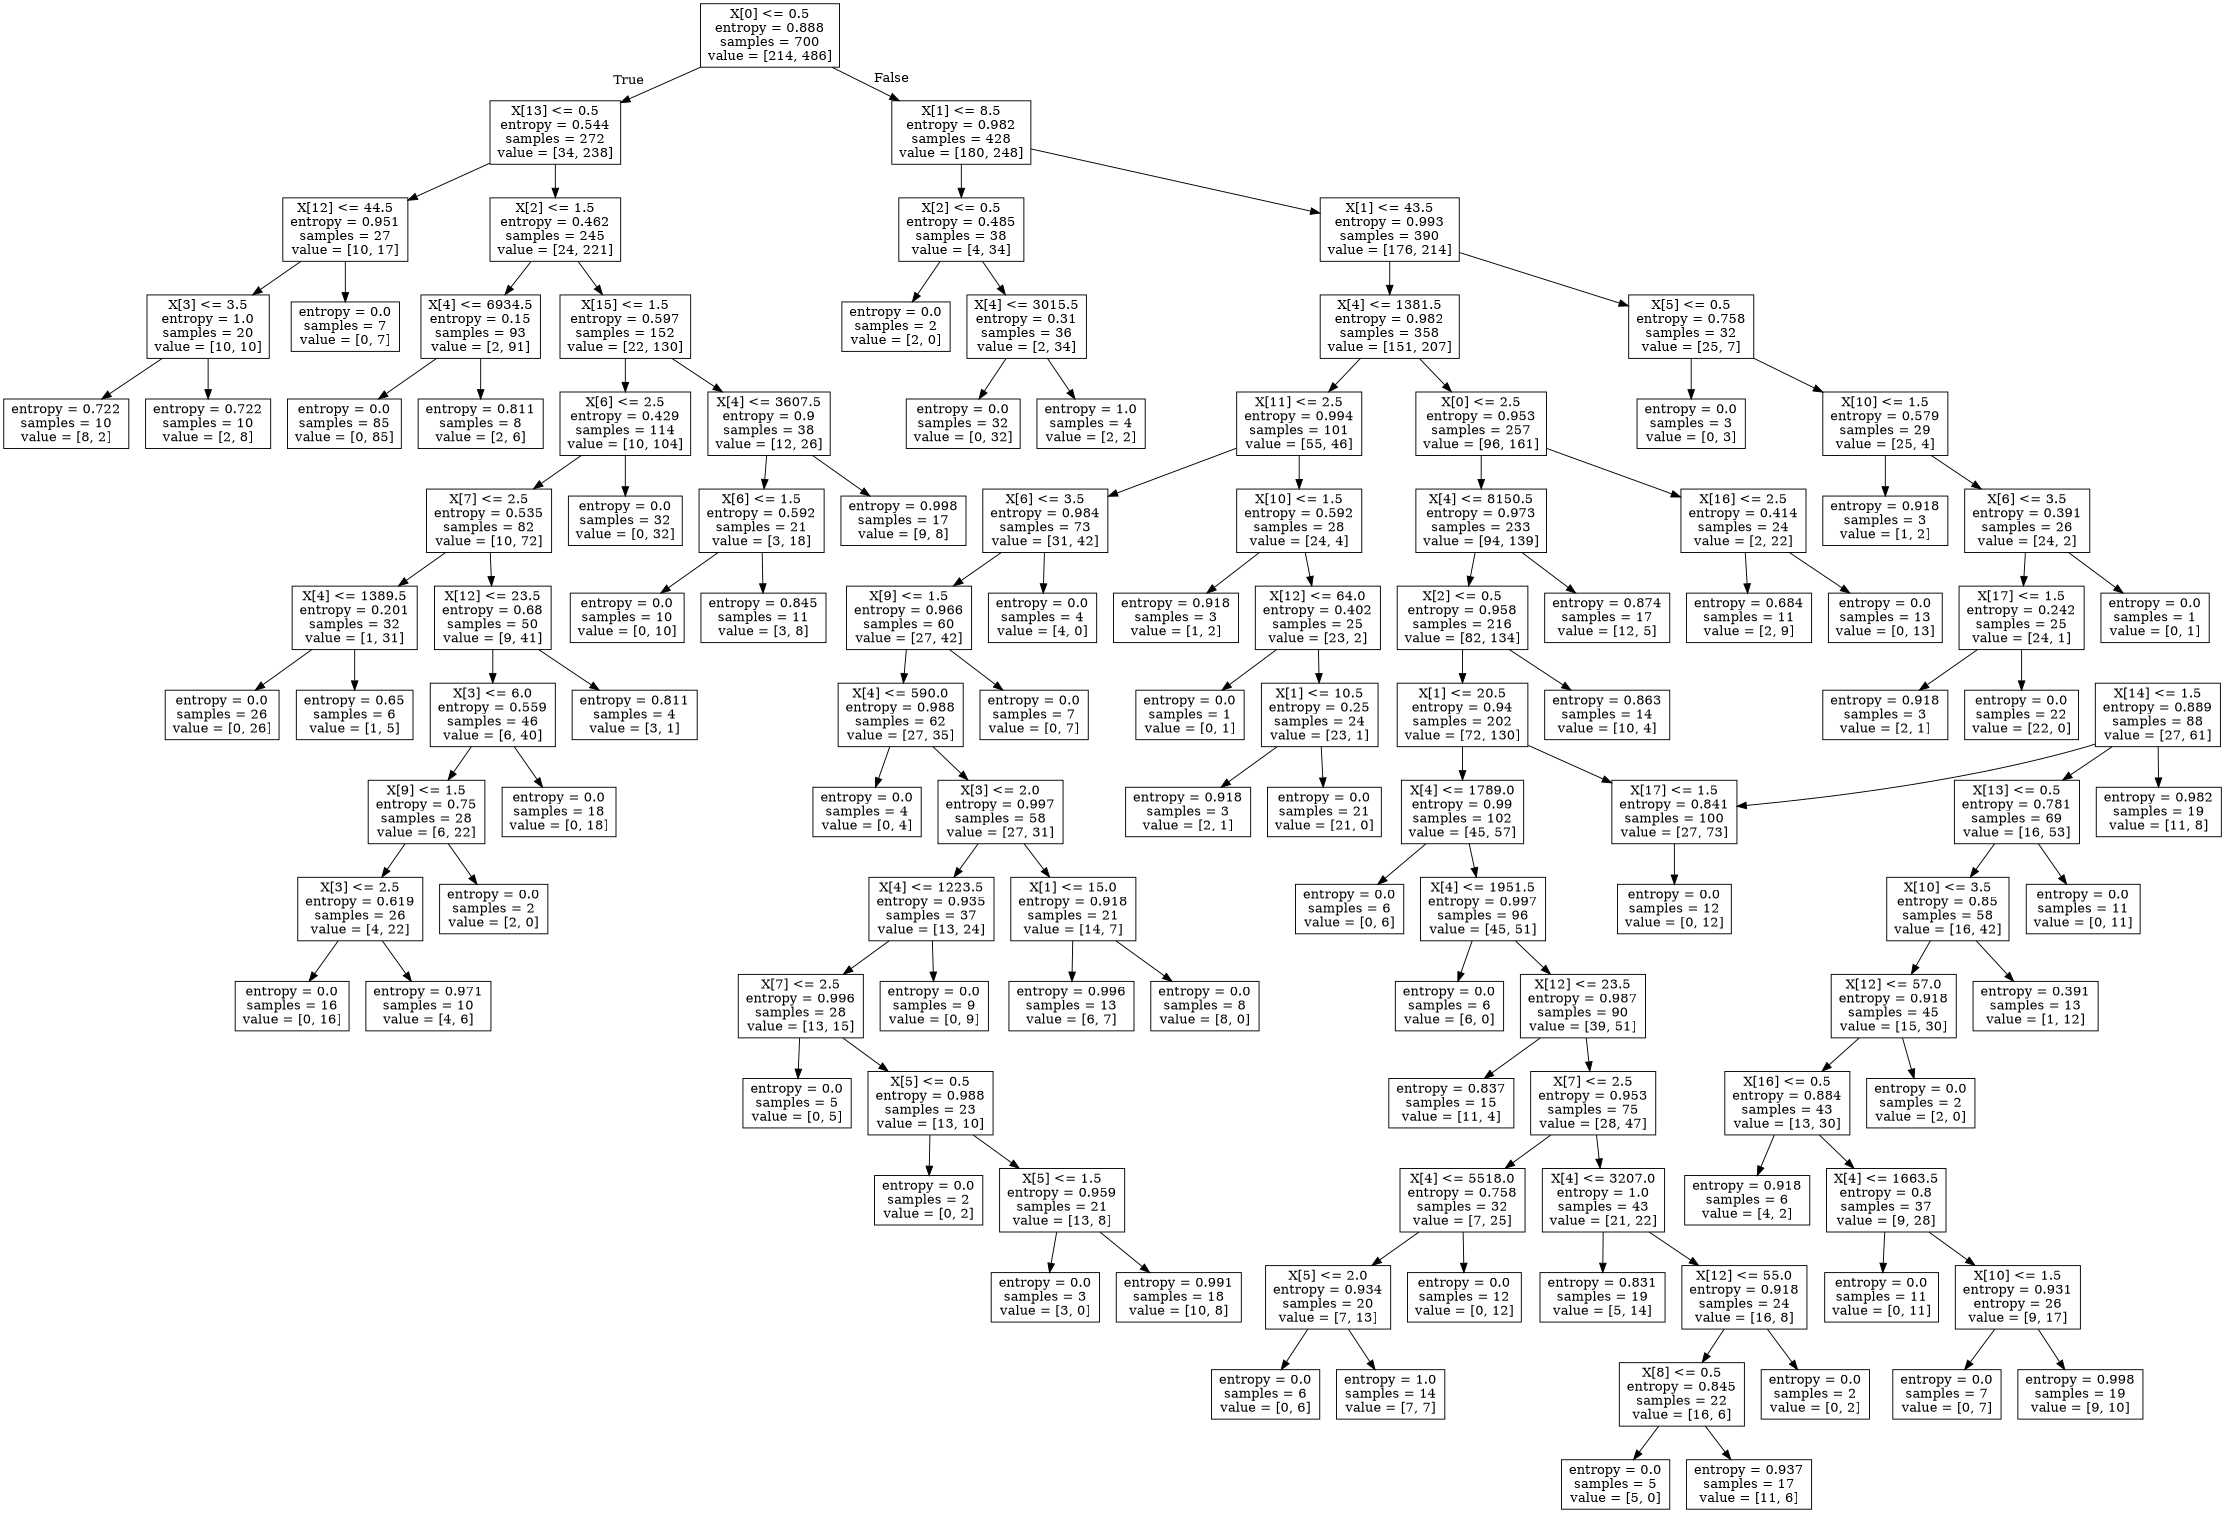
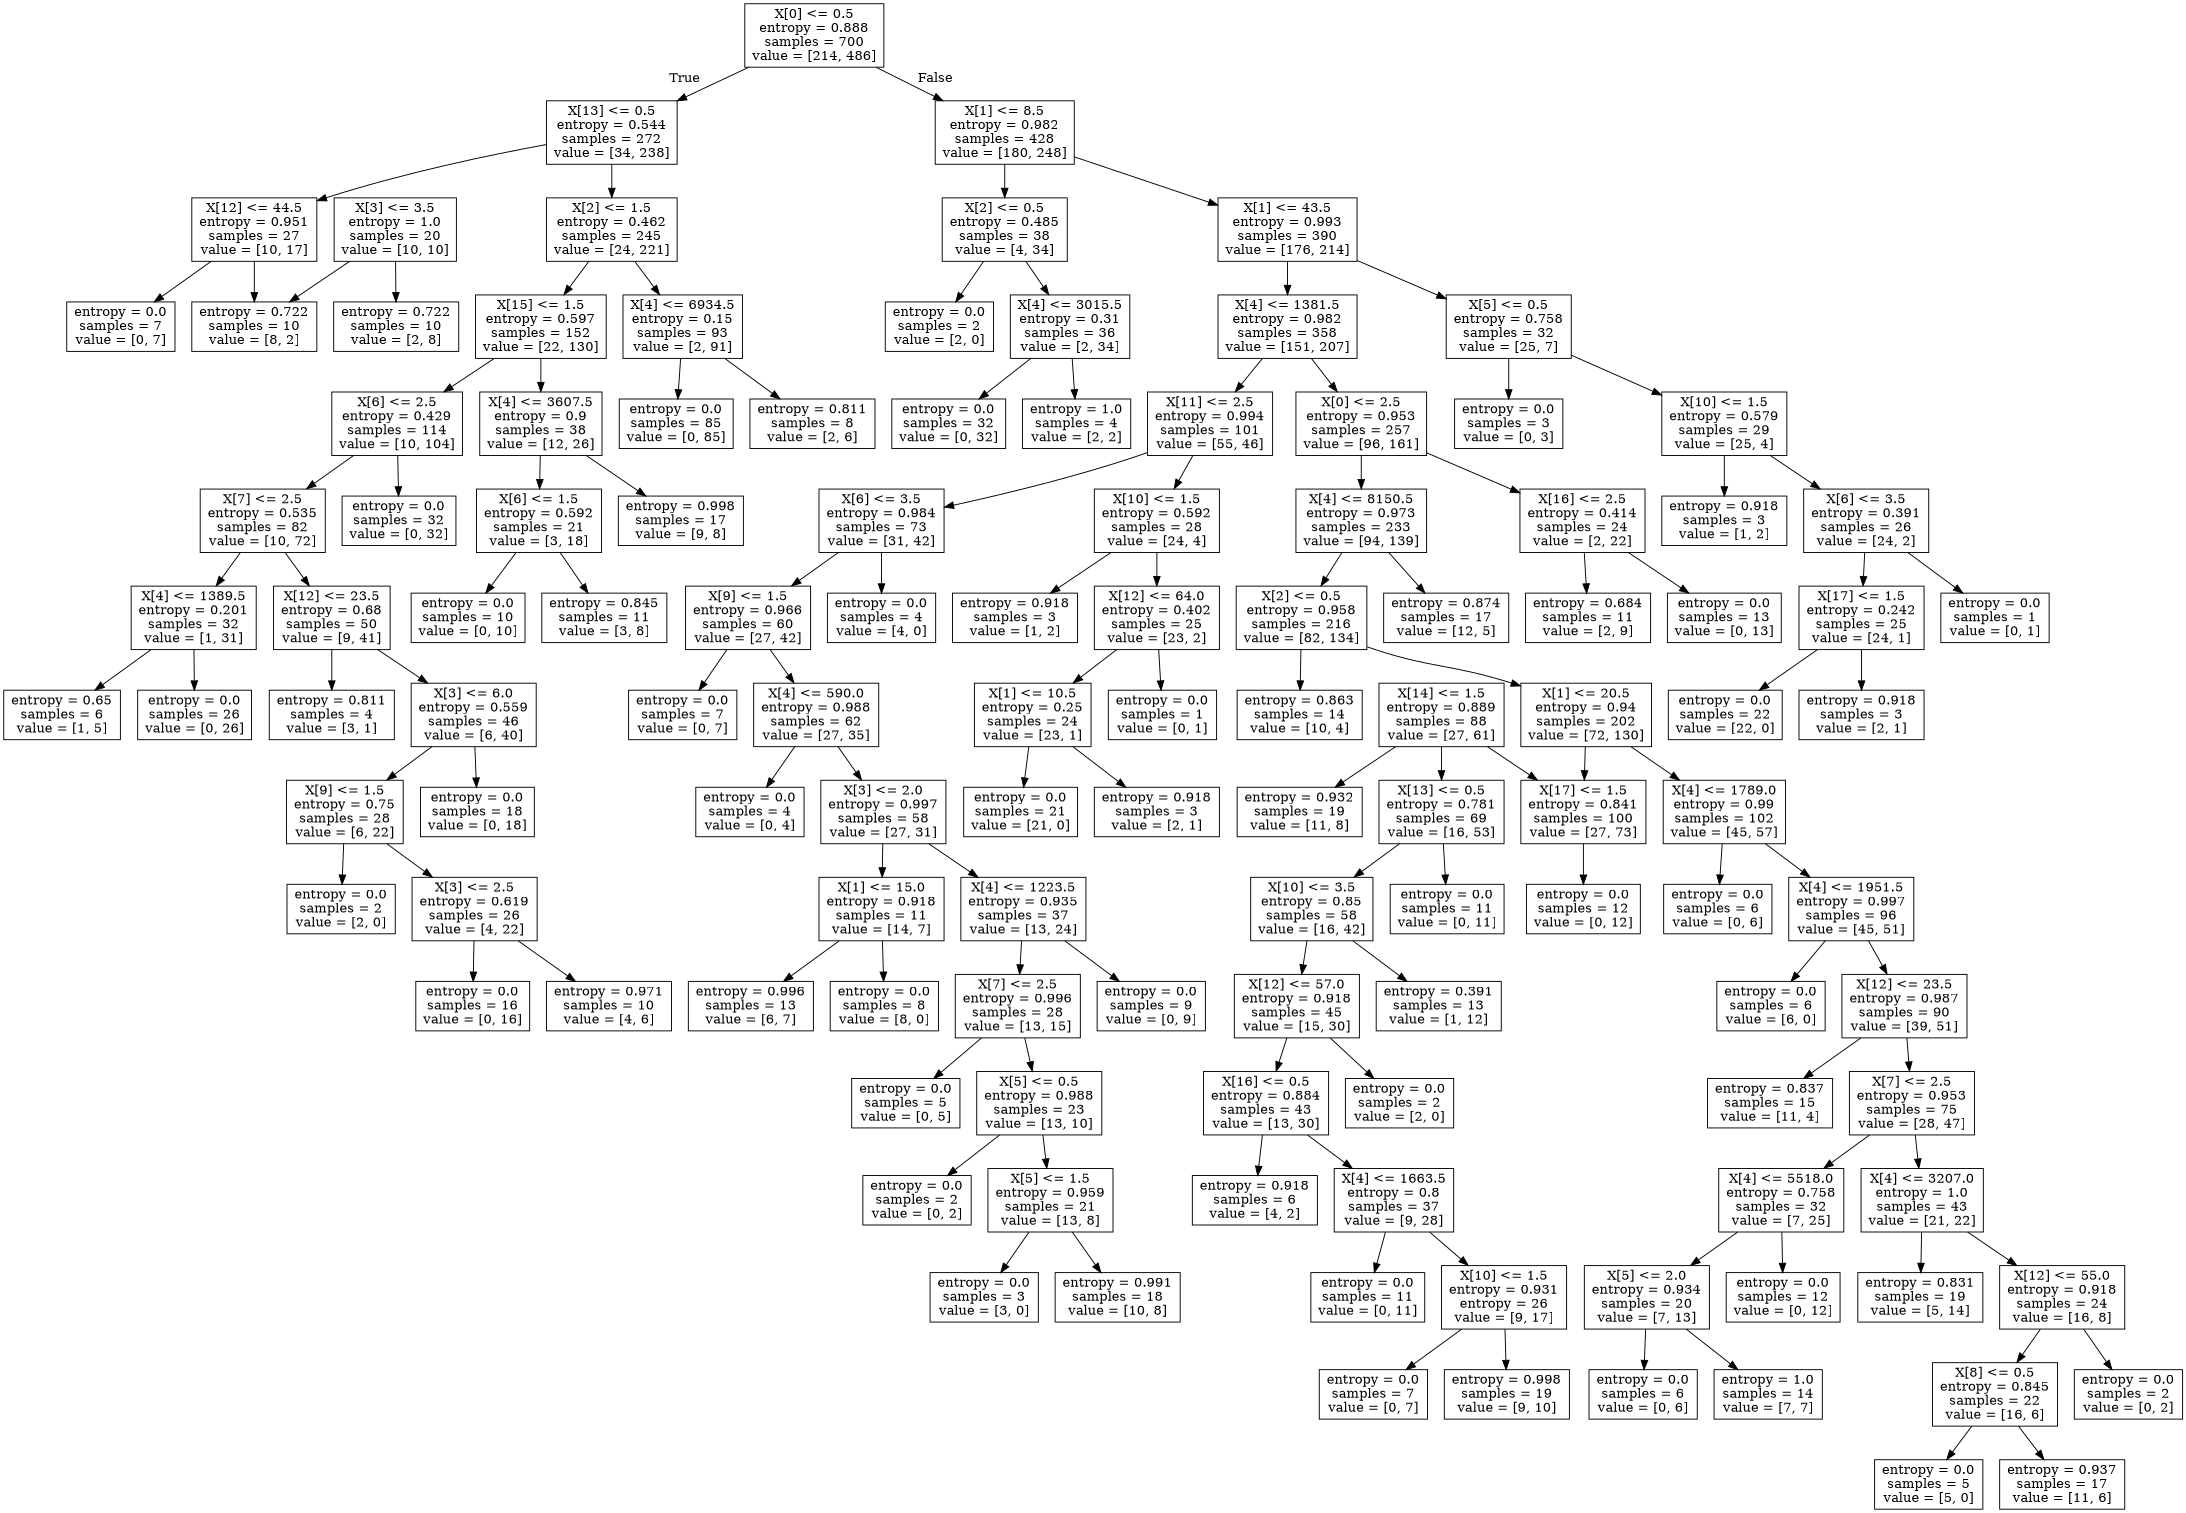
(281, 275) -> (254, 277)
(2159, 812) -> (1300, 812)
(1073, 909) -> (882, 909)
